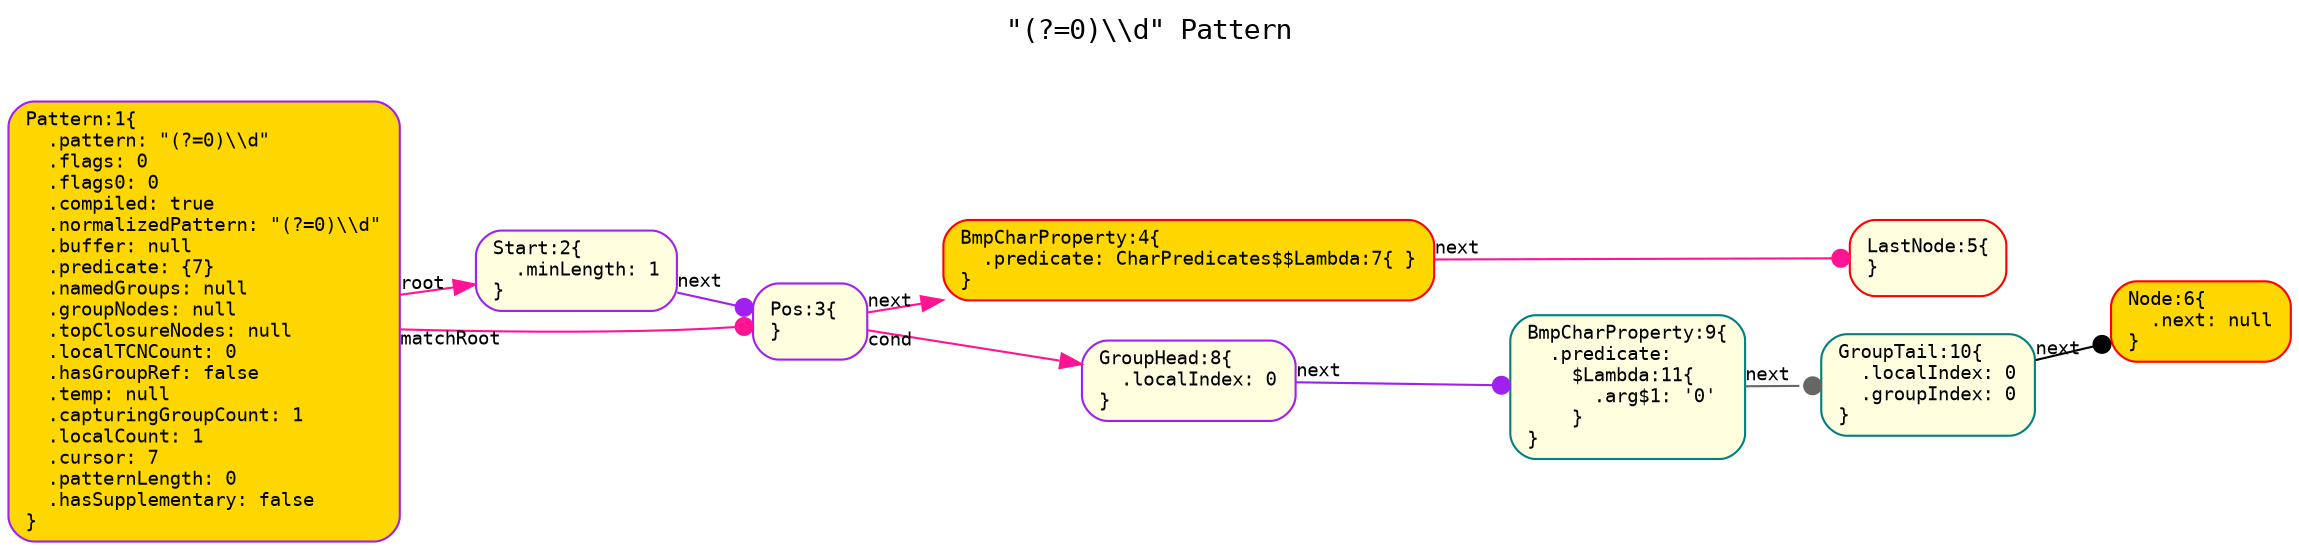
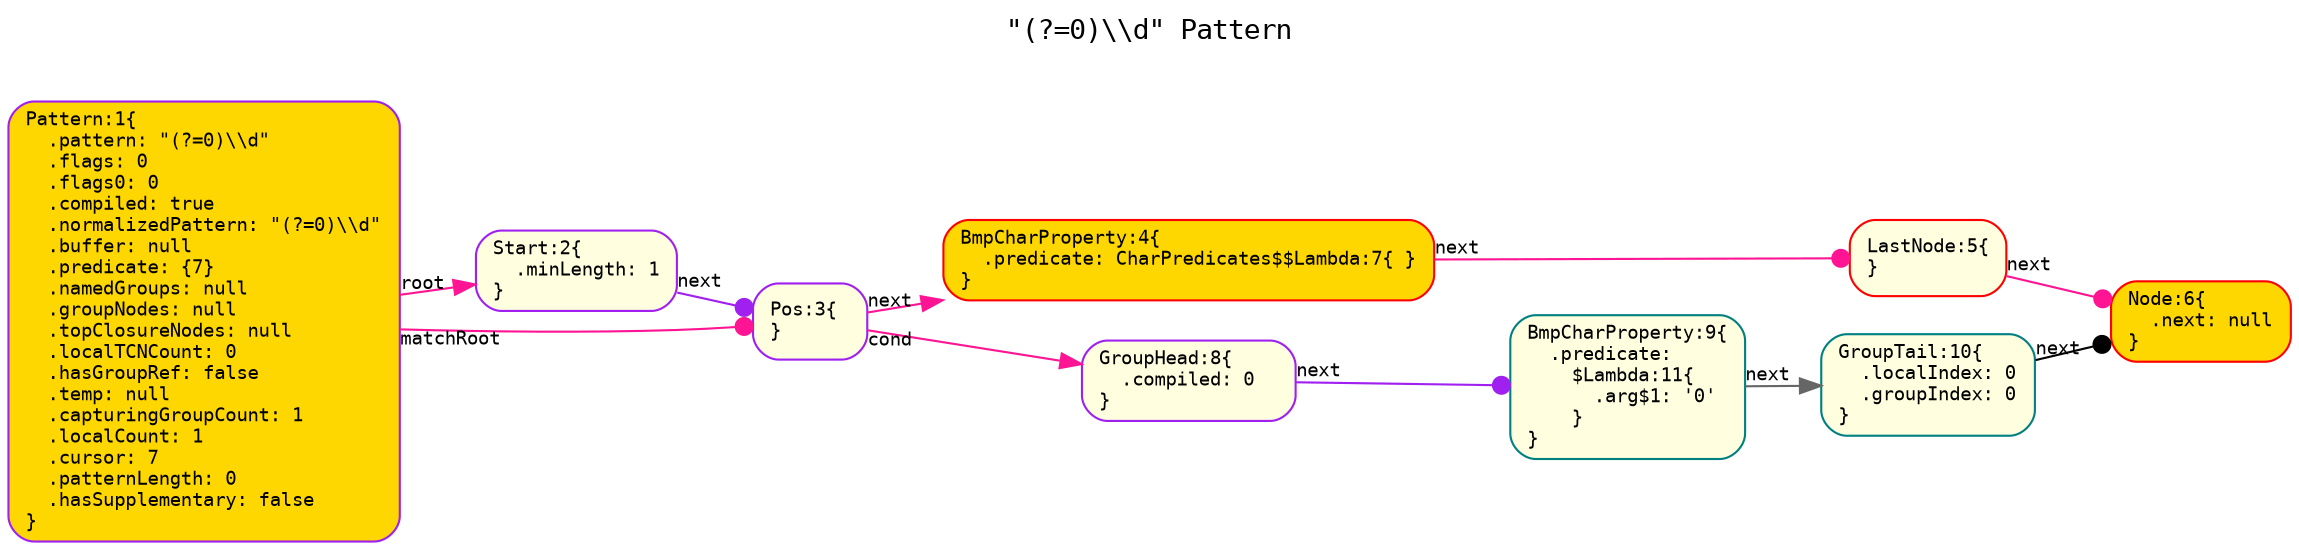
none -> (2050, 286)
(1189, 381) -> (1189, 381)
(1772, 386) -> (1772, 386)
